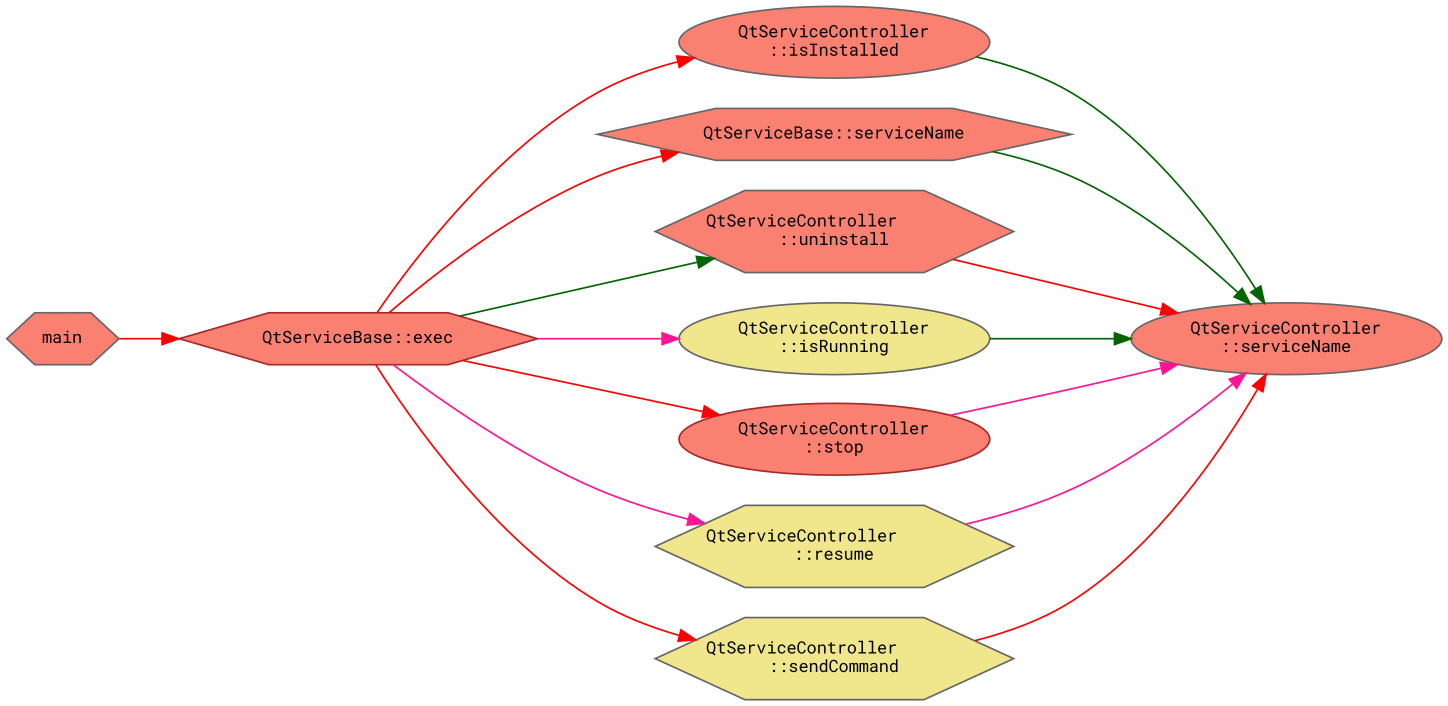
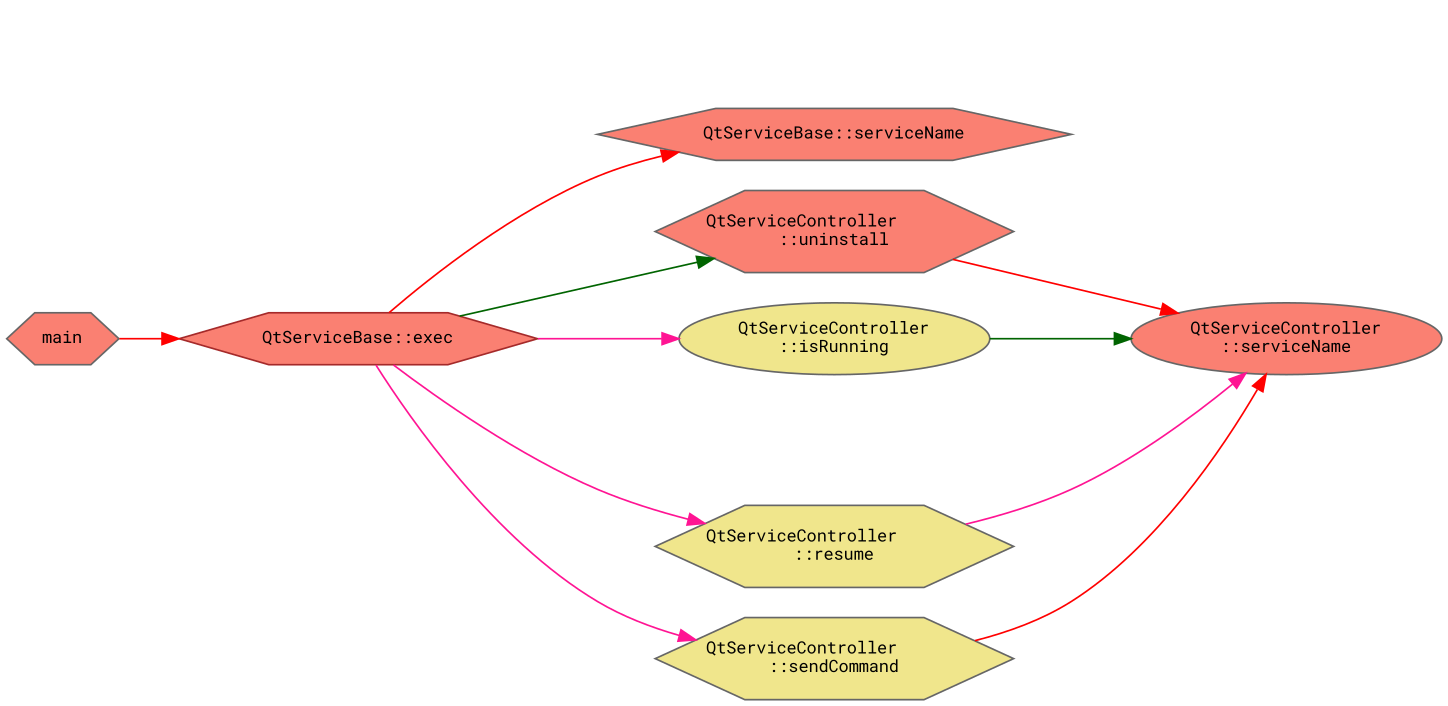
(834, 42) -> none
(1125, 205) -> none
(834, 439) -> none
(505, 527) -> (505, 527)
